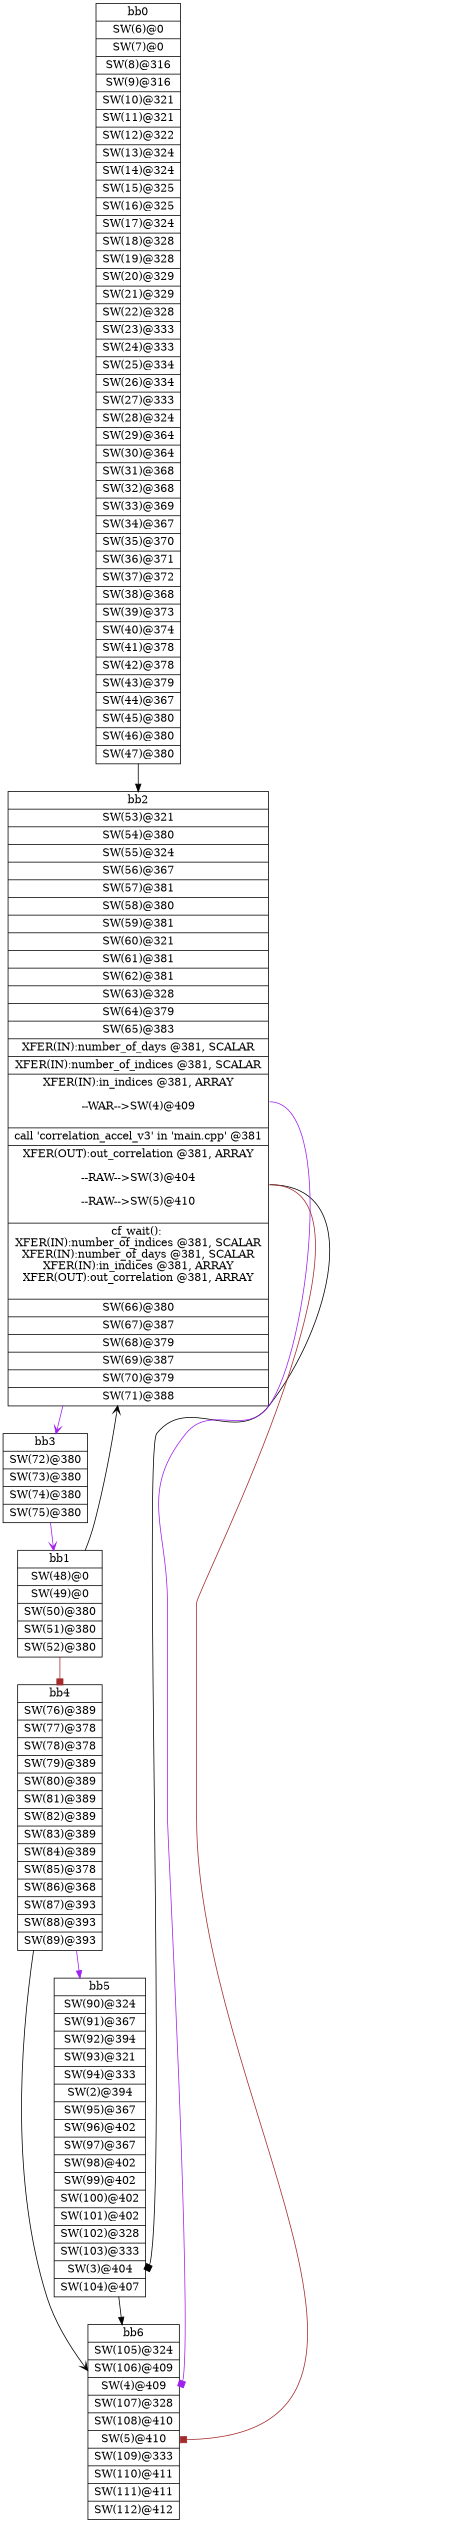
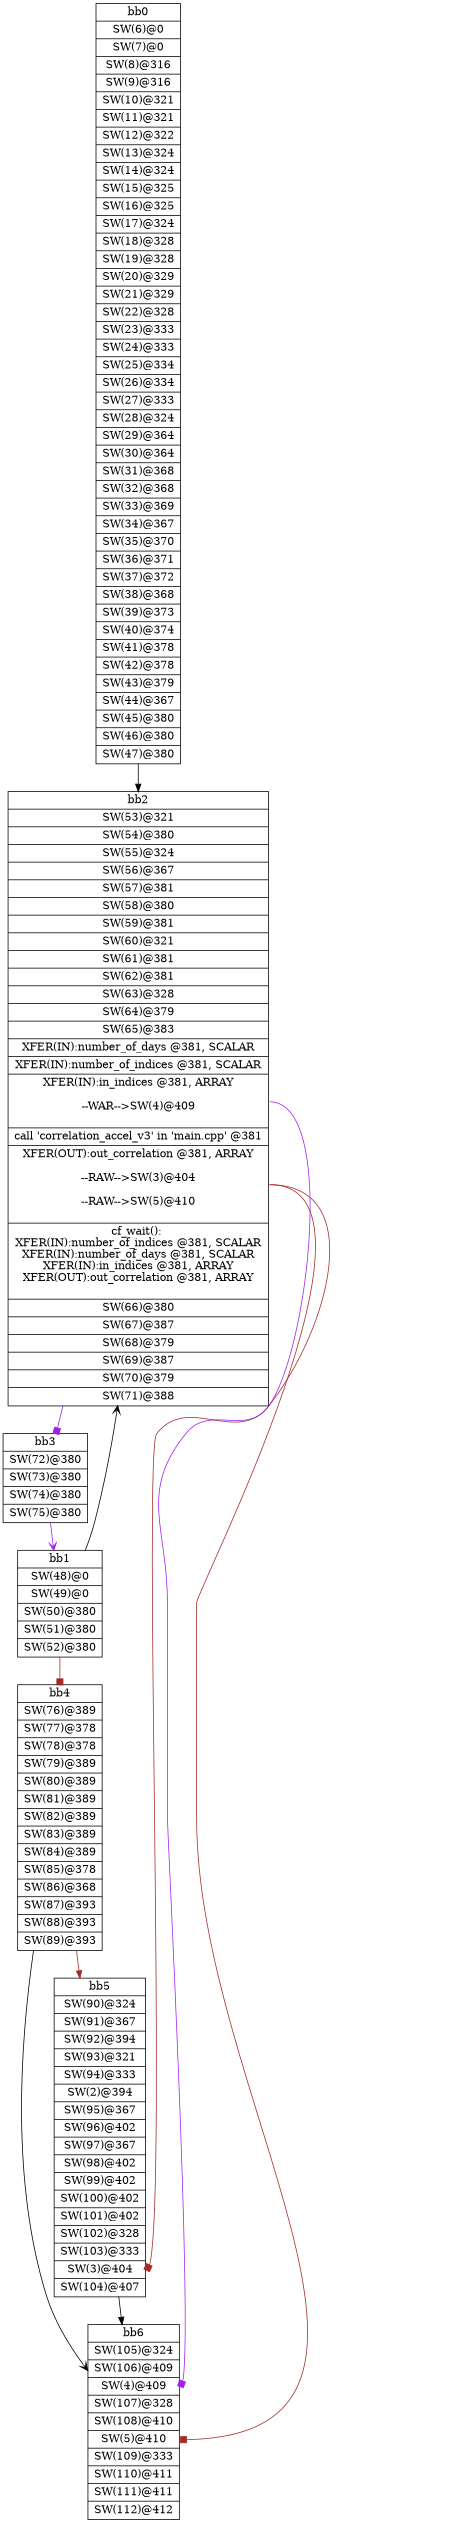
(60, 1416) -> (60, 1416)
(153, 1652) -> (153, 1652)
(78, 1960) -> (78, 1960)
